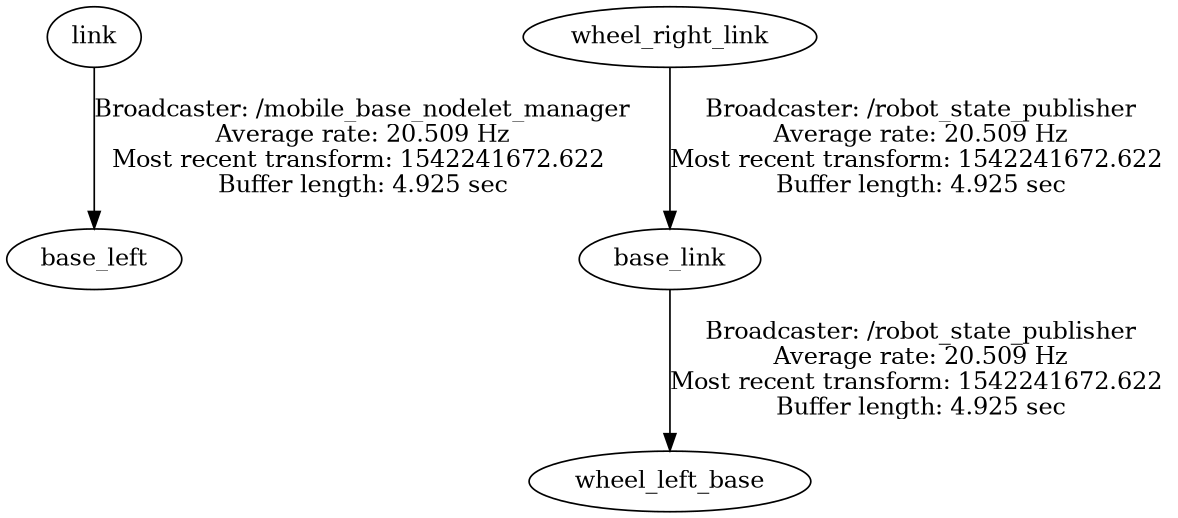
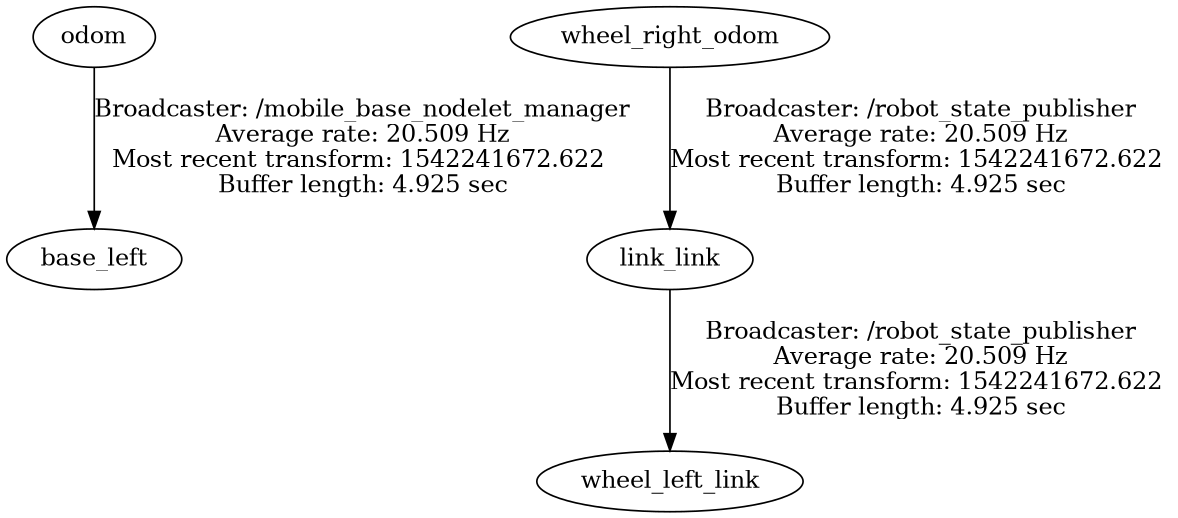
(94, 37) -> (94, 37)
(670, 37) -> (670, 37)
(670, 259) -> (670, 259)
(670, 481) -> (670, 481)
